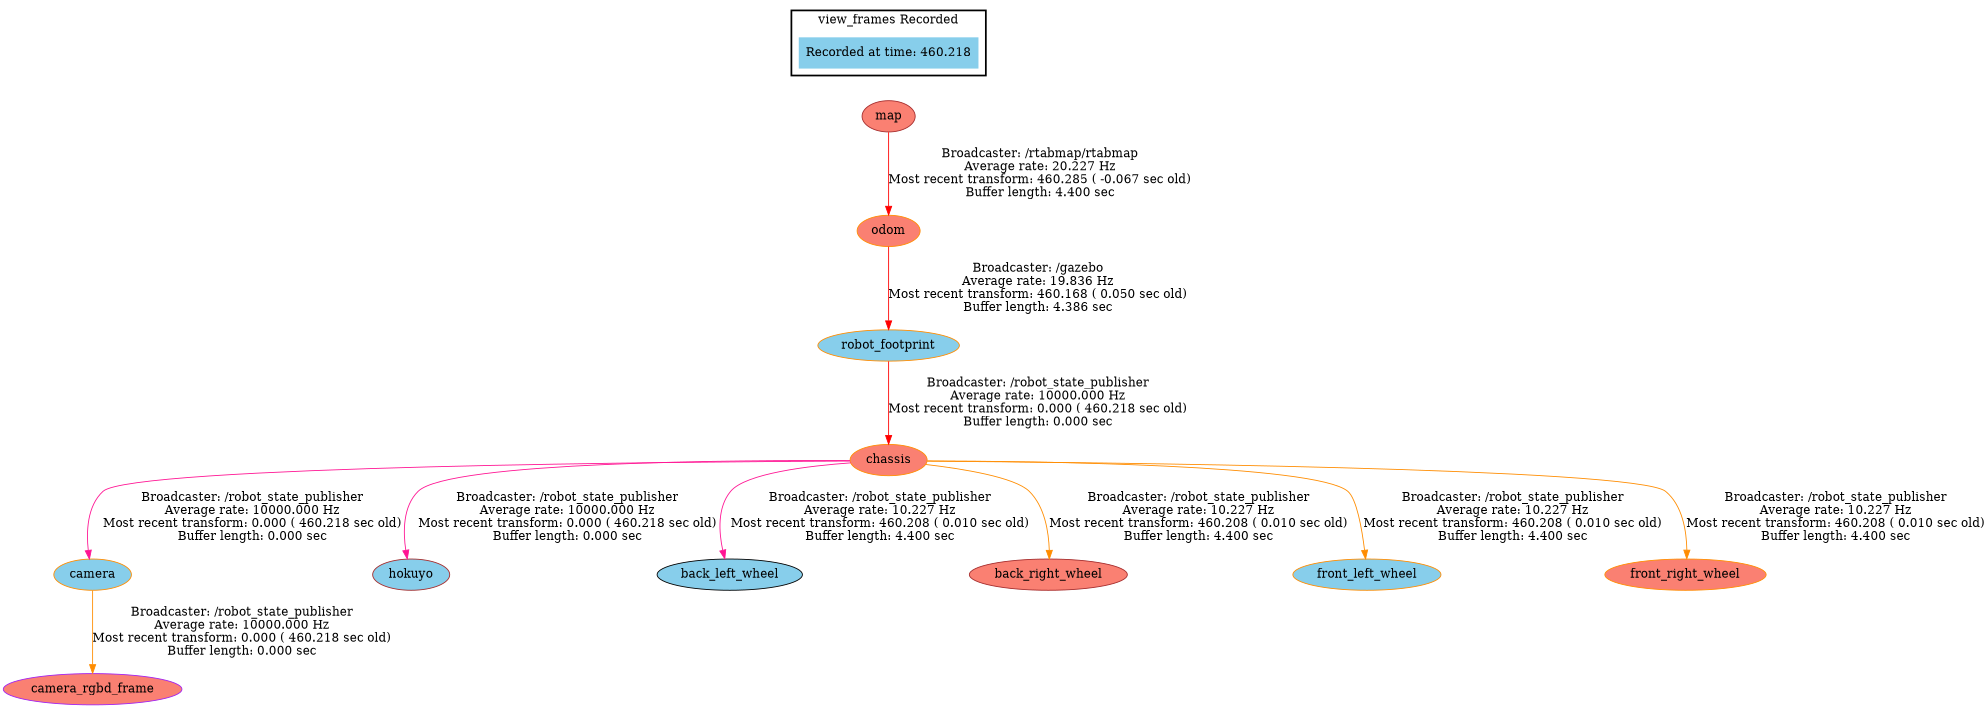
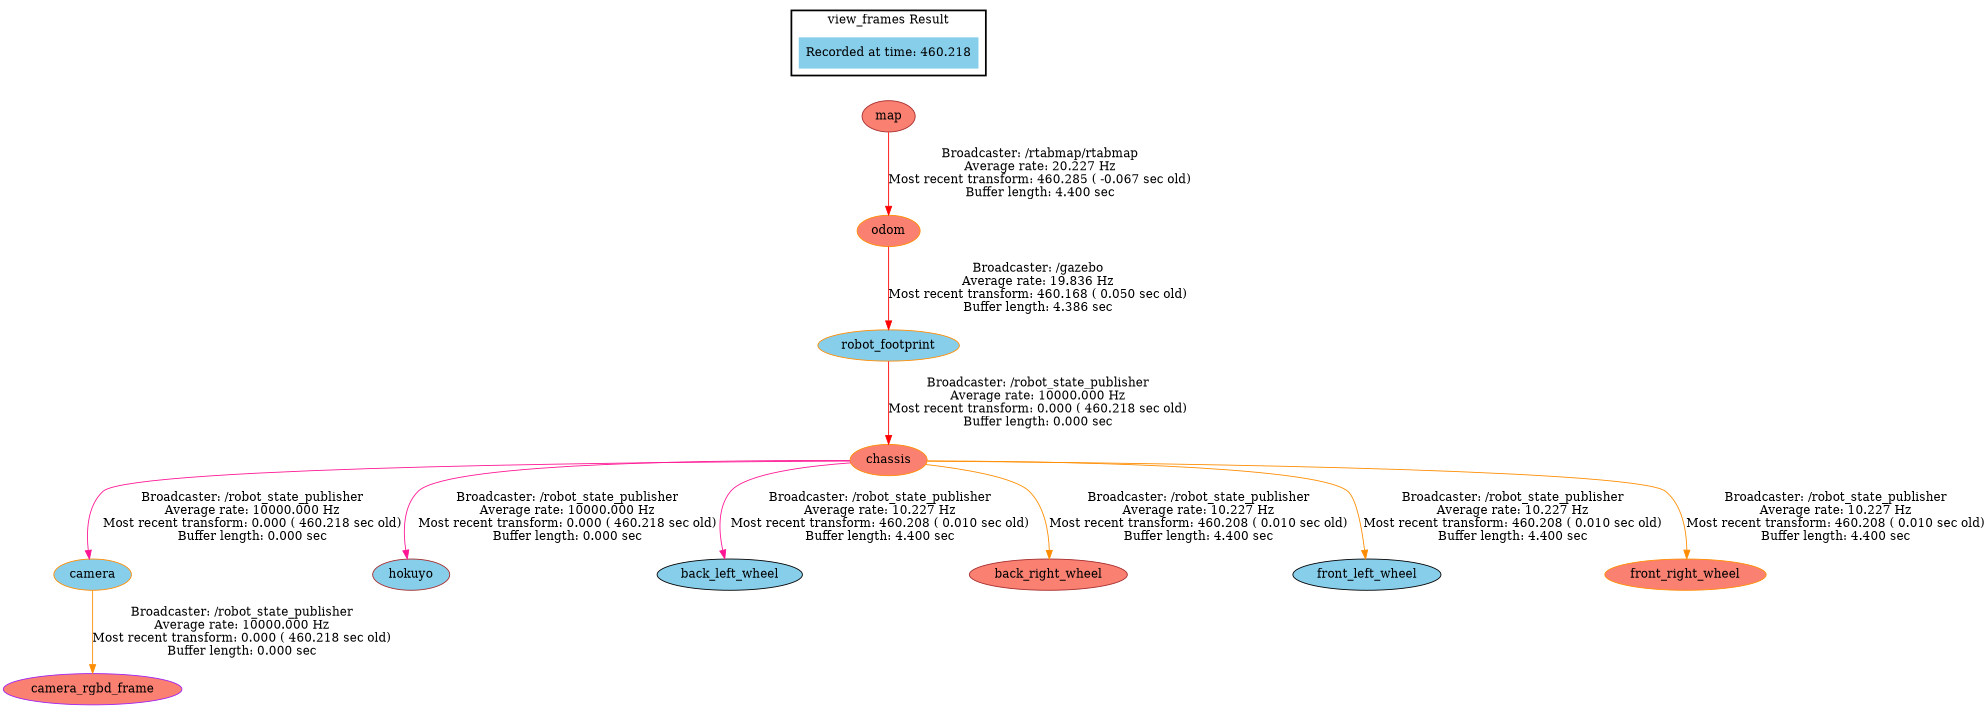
(889, 20) -> (889, 20)
(1367, 575) -> (1367, 575)
